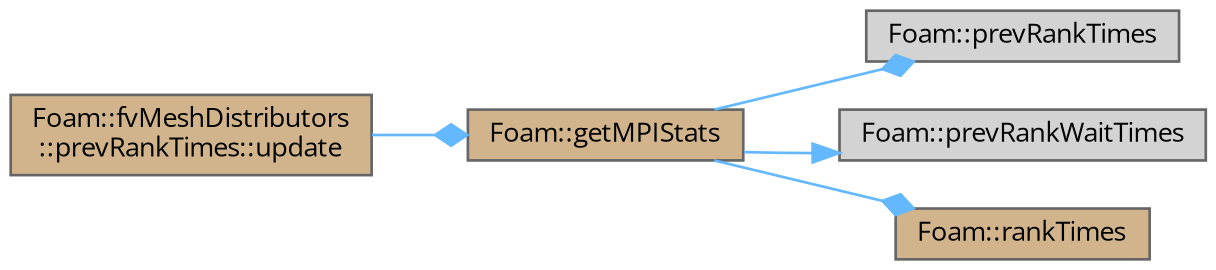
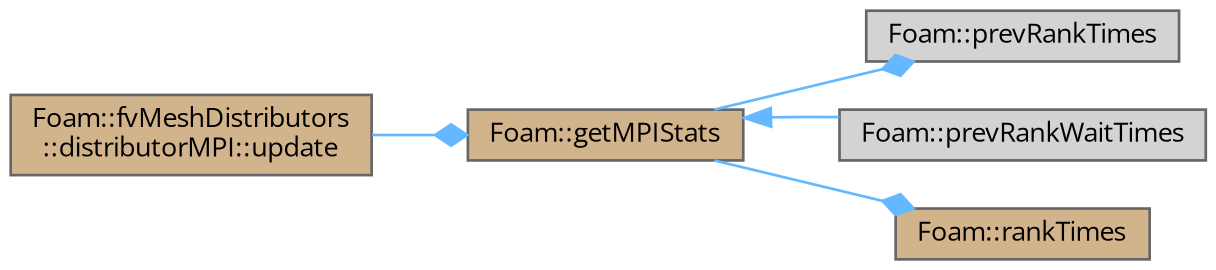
(191, 135) -> (191, 135)
(778, 153) -> (805, 117)
